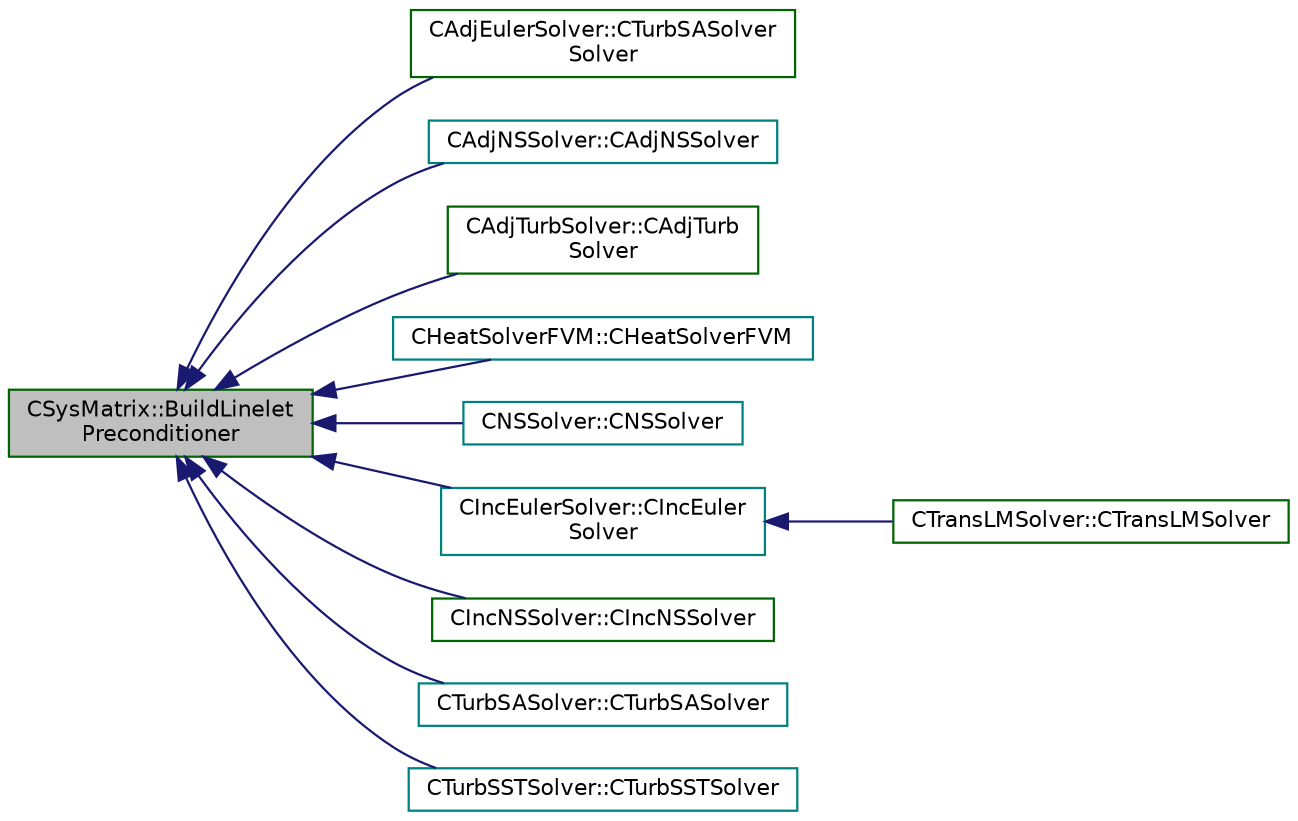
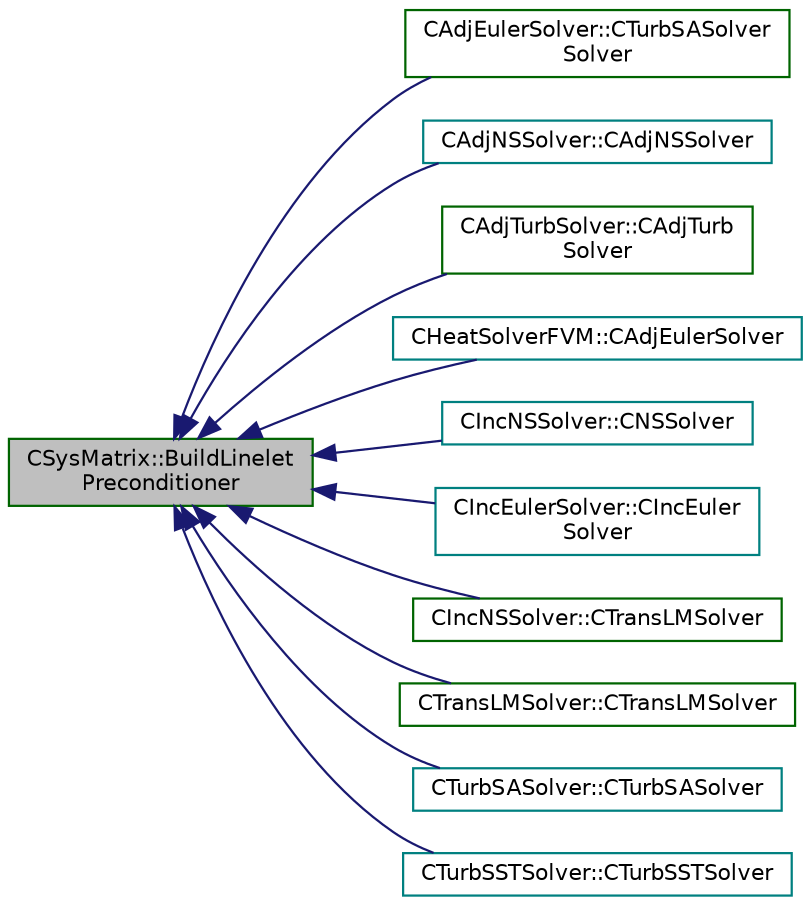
(603, 338) -> (597, 338)
(603, 423) -> (597, 423)
(841, 521) -> (321, 618)
(603, 620) -> (597, 620)
